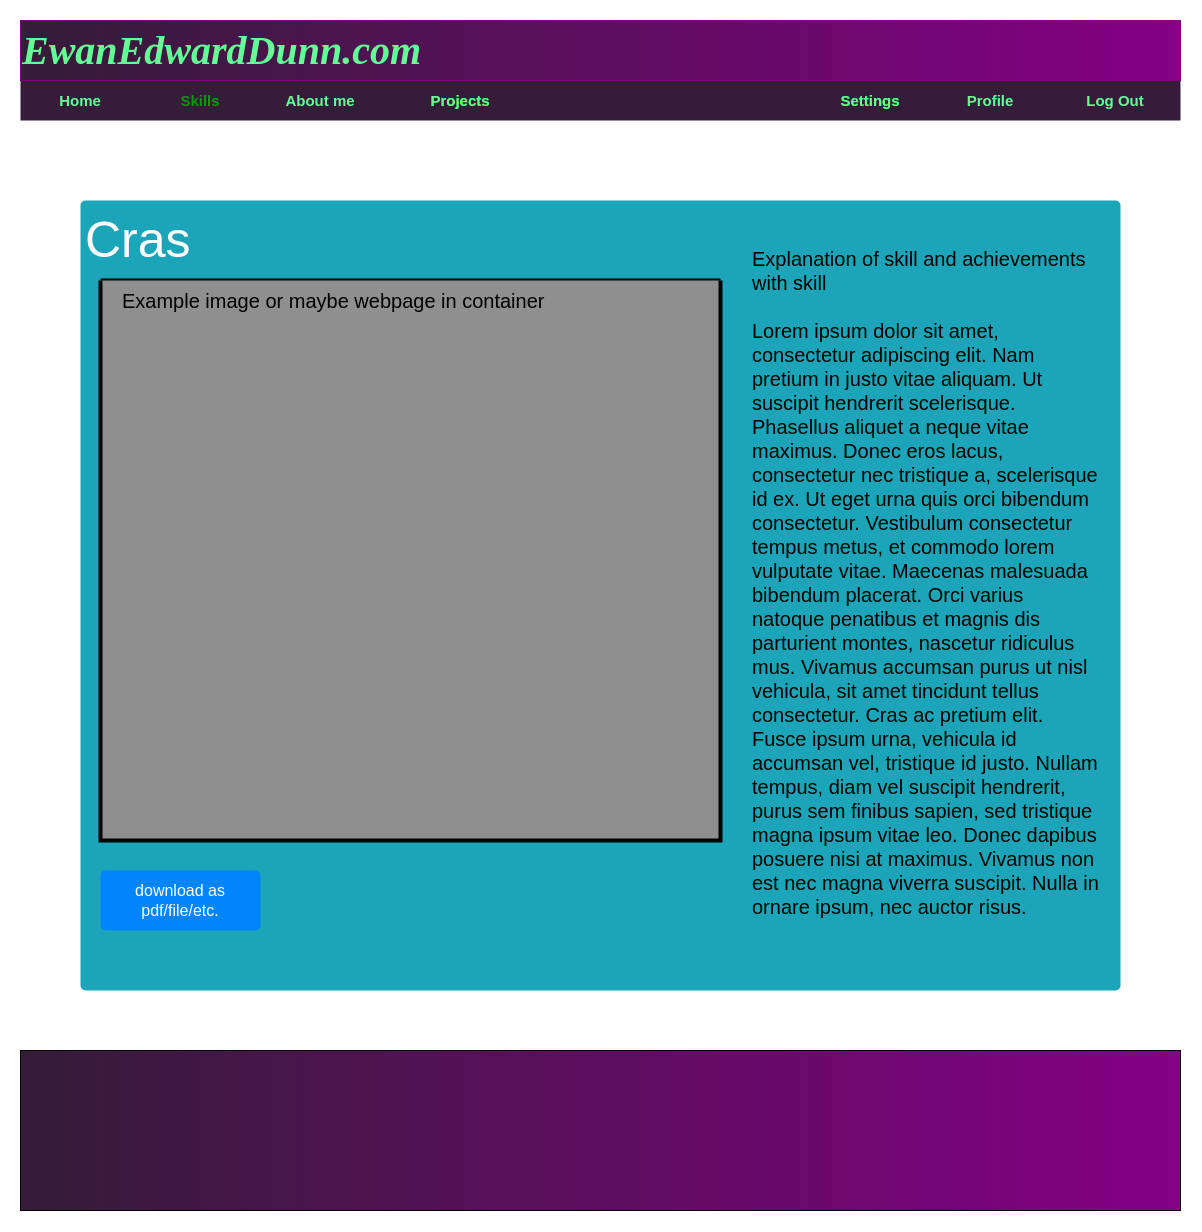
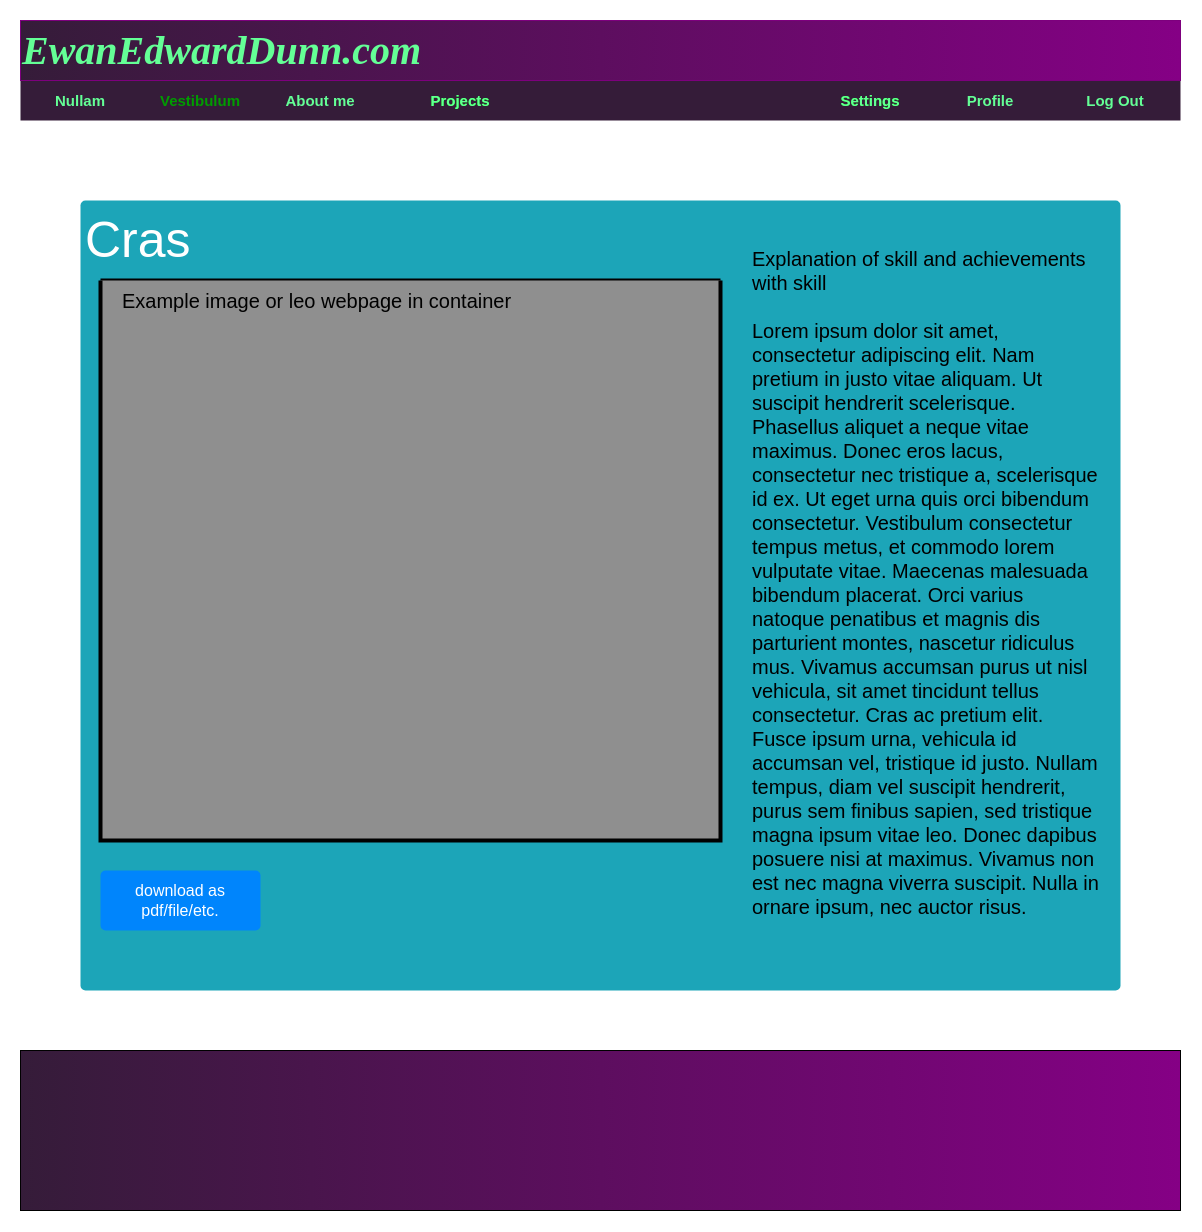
(81, 101) -> (81, 101)
(201, 101) -> (201, 101)
(337, 301) -> (324, 301)
